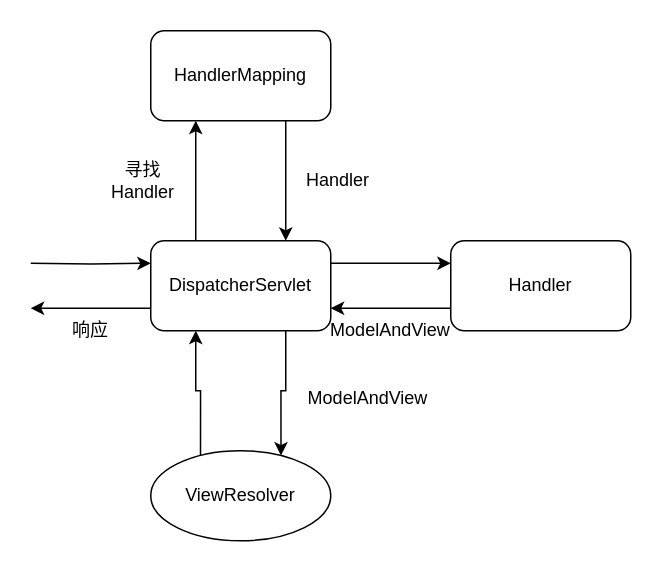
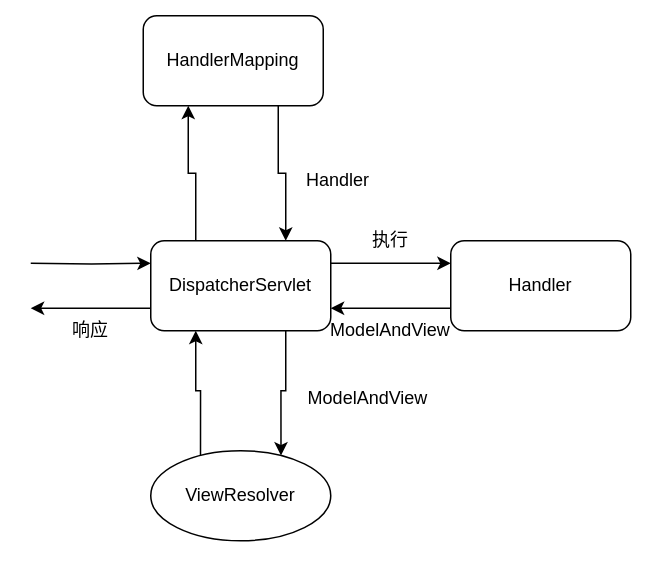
(241, 76) -> (233, 61)
(143, 181) -> none
none -> (391, 241)
